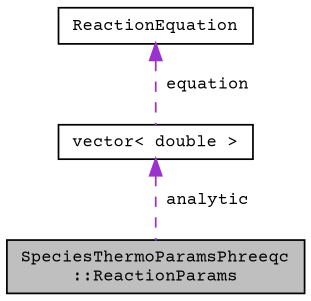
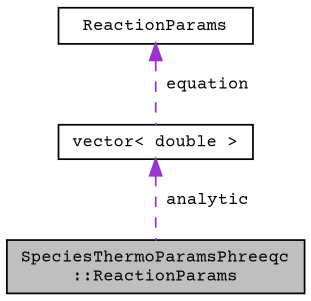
(156, 26) -> (156, 26)
